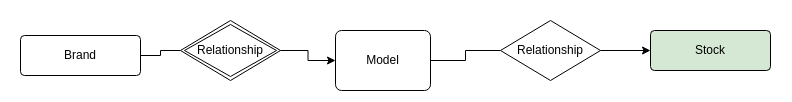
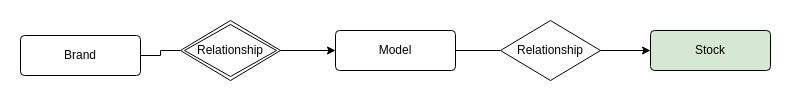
(383, 61) -> (396, 51)
